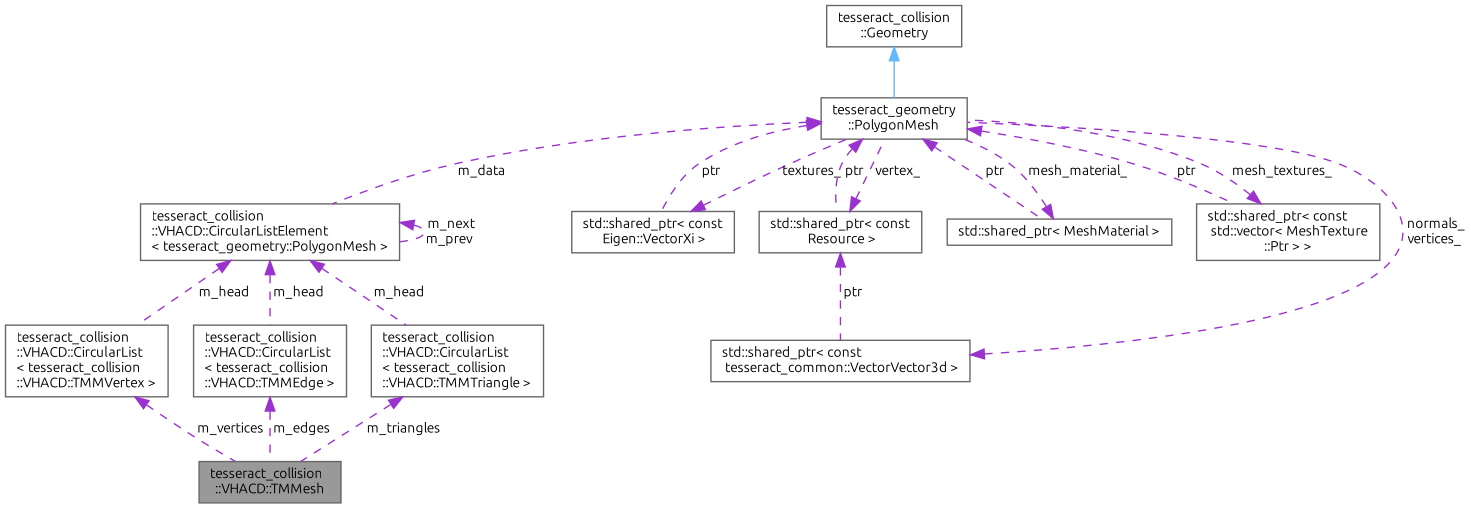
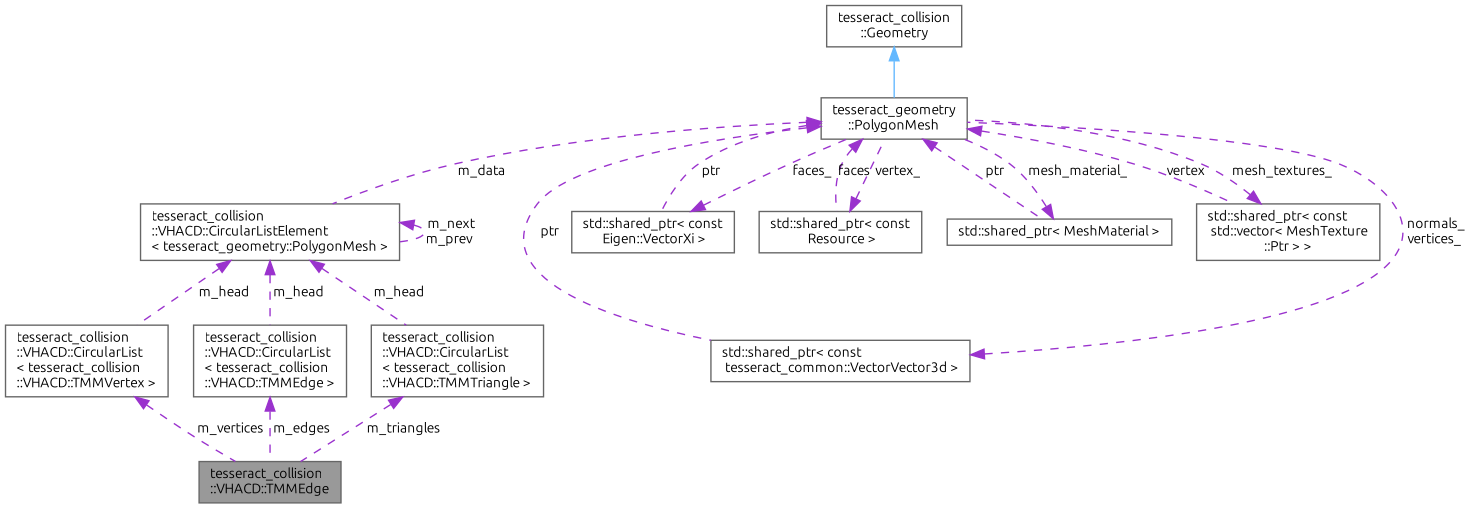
(811, 172) -> (811, 172)
(853, 172) -> (853, 172)
(1185, 172) -> (1185, 172)
(840, 304) -> (545, 197)
(270, 482) -> (270, 482)
